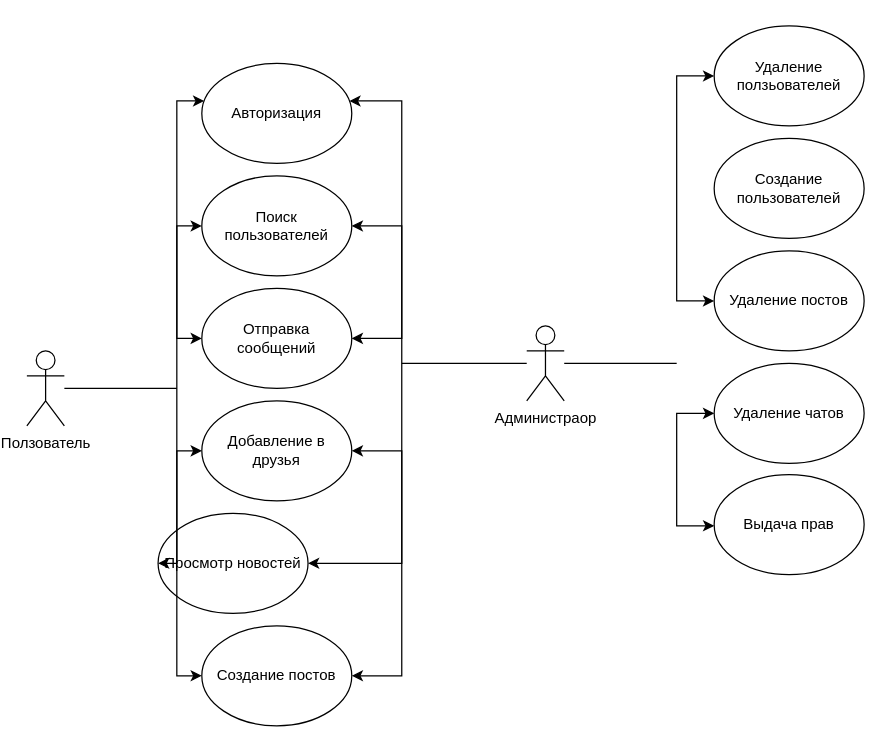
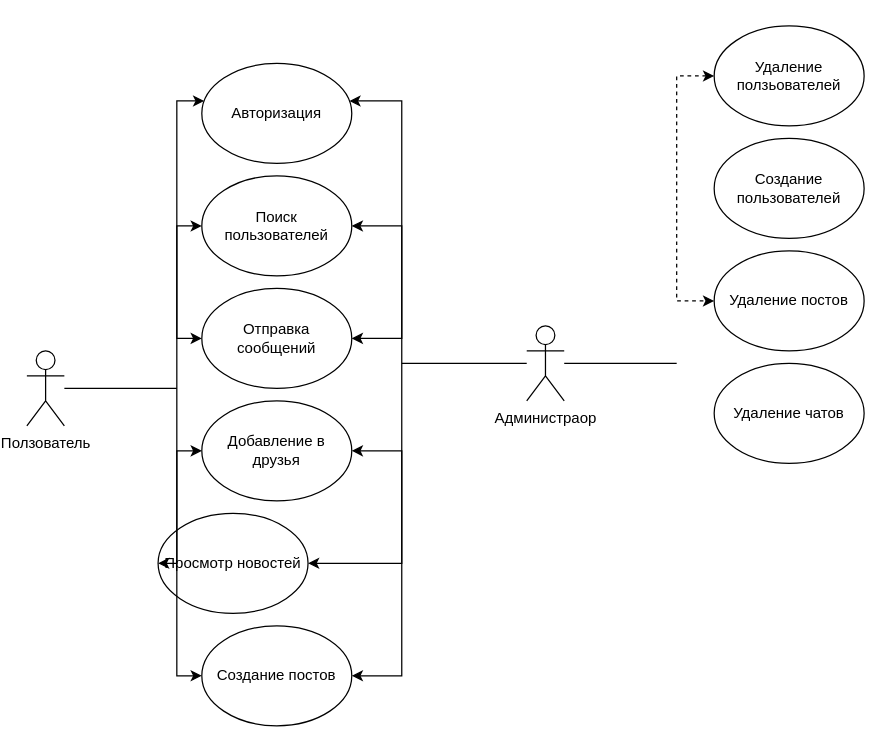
(677, 190) -> (677, 190)
(677, 469) -> none
(789, 524) -> none
